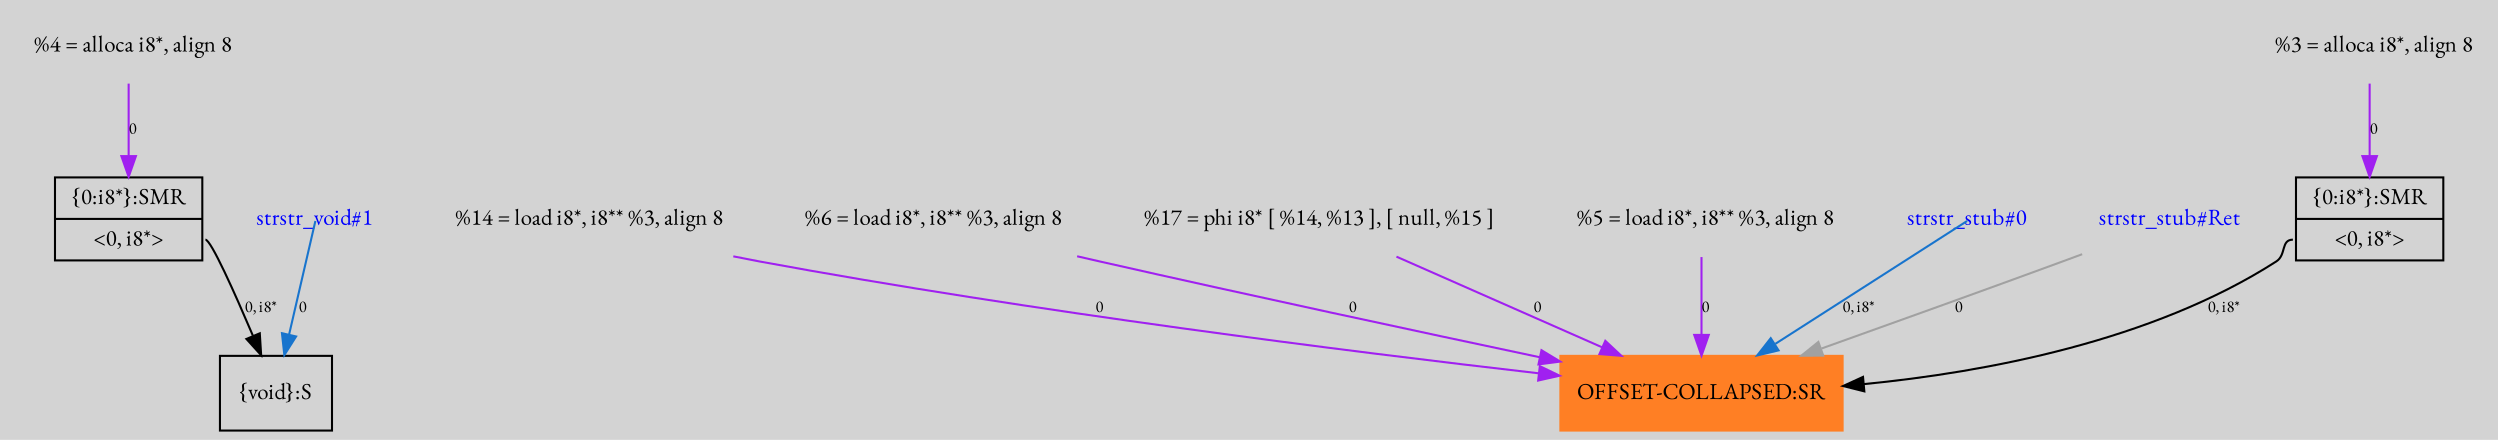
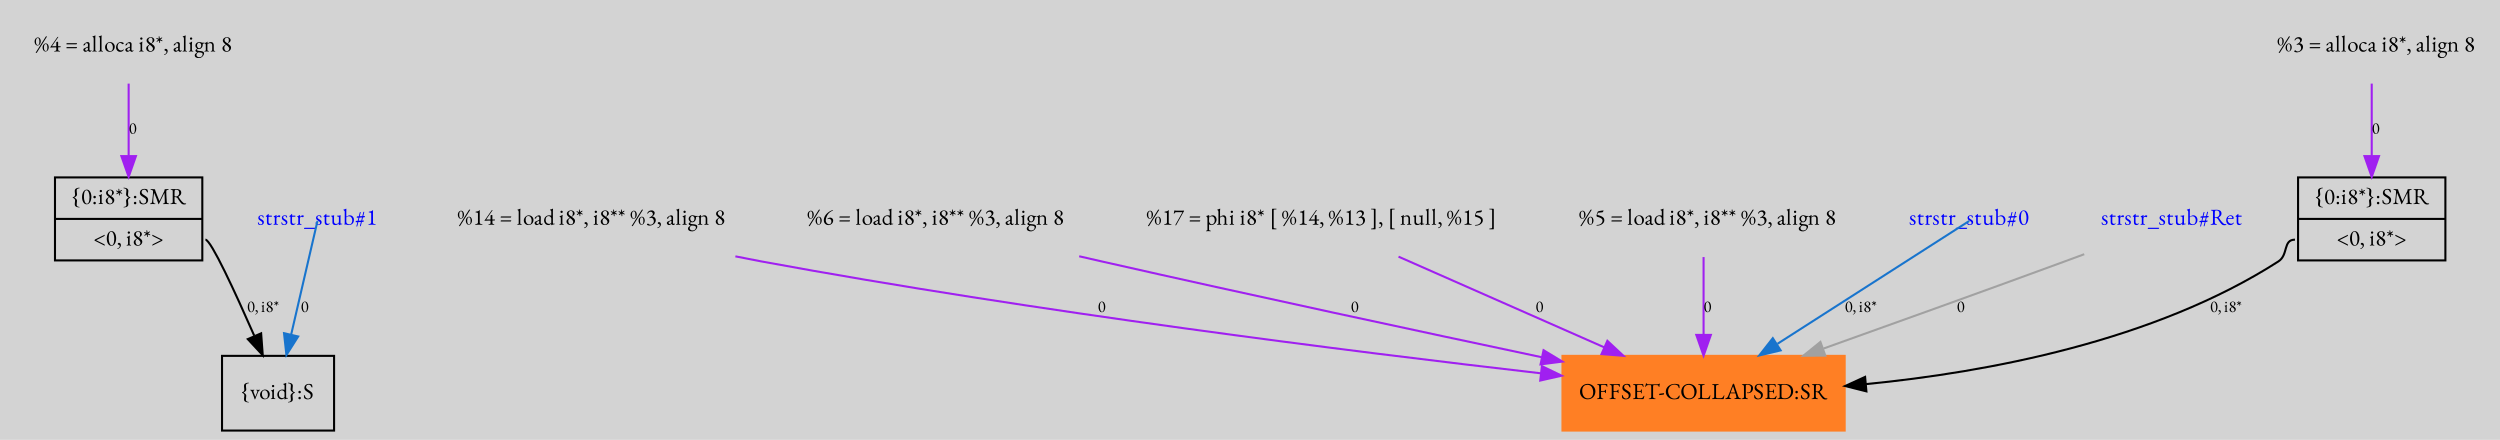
(315, 219) -> (317, 219)
